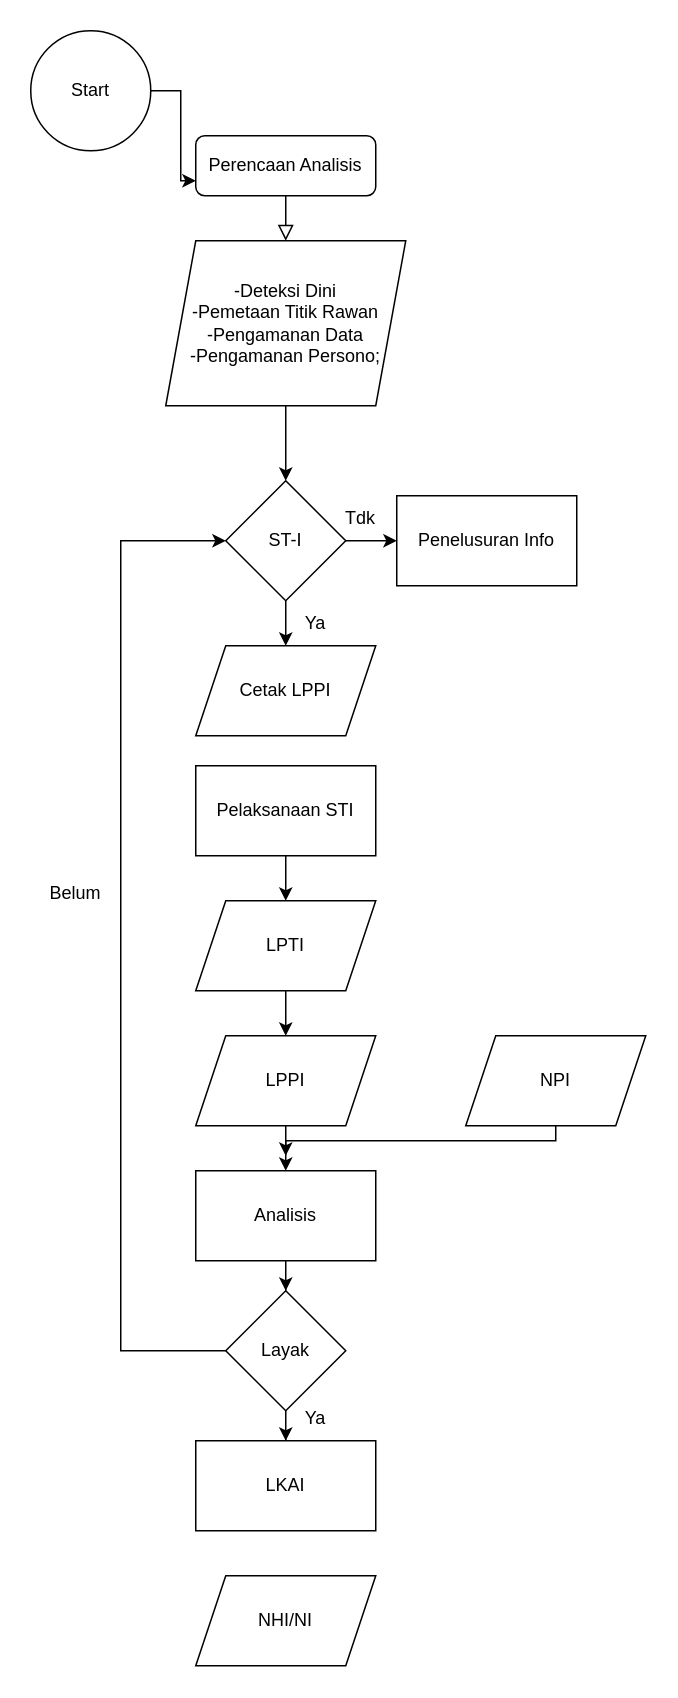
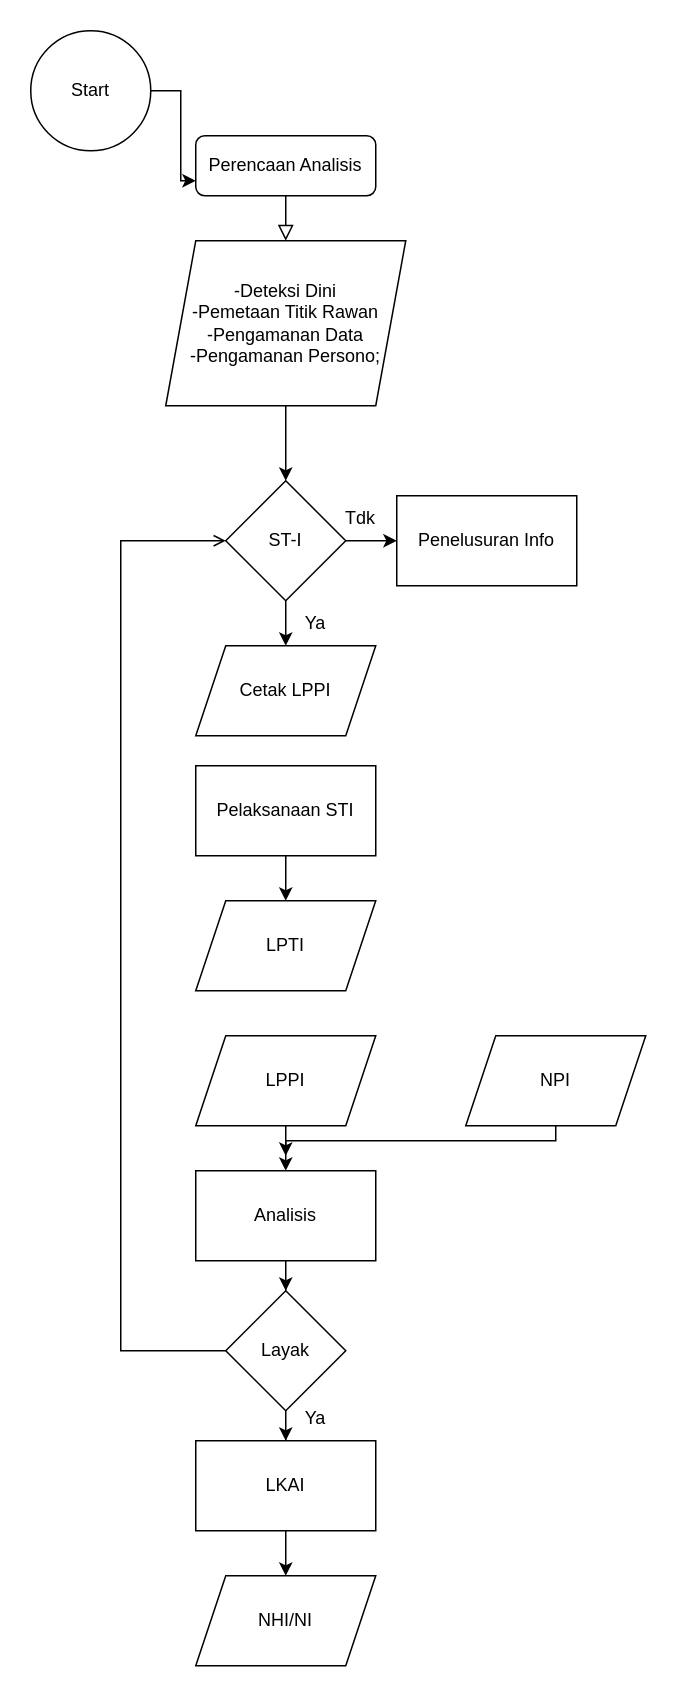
(214, 541) -> (216, 541)
(76, 893) -> none
(286, 1019) -> none
none -> (286, 1559)
